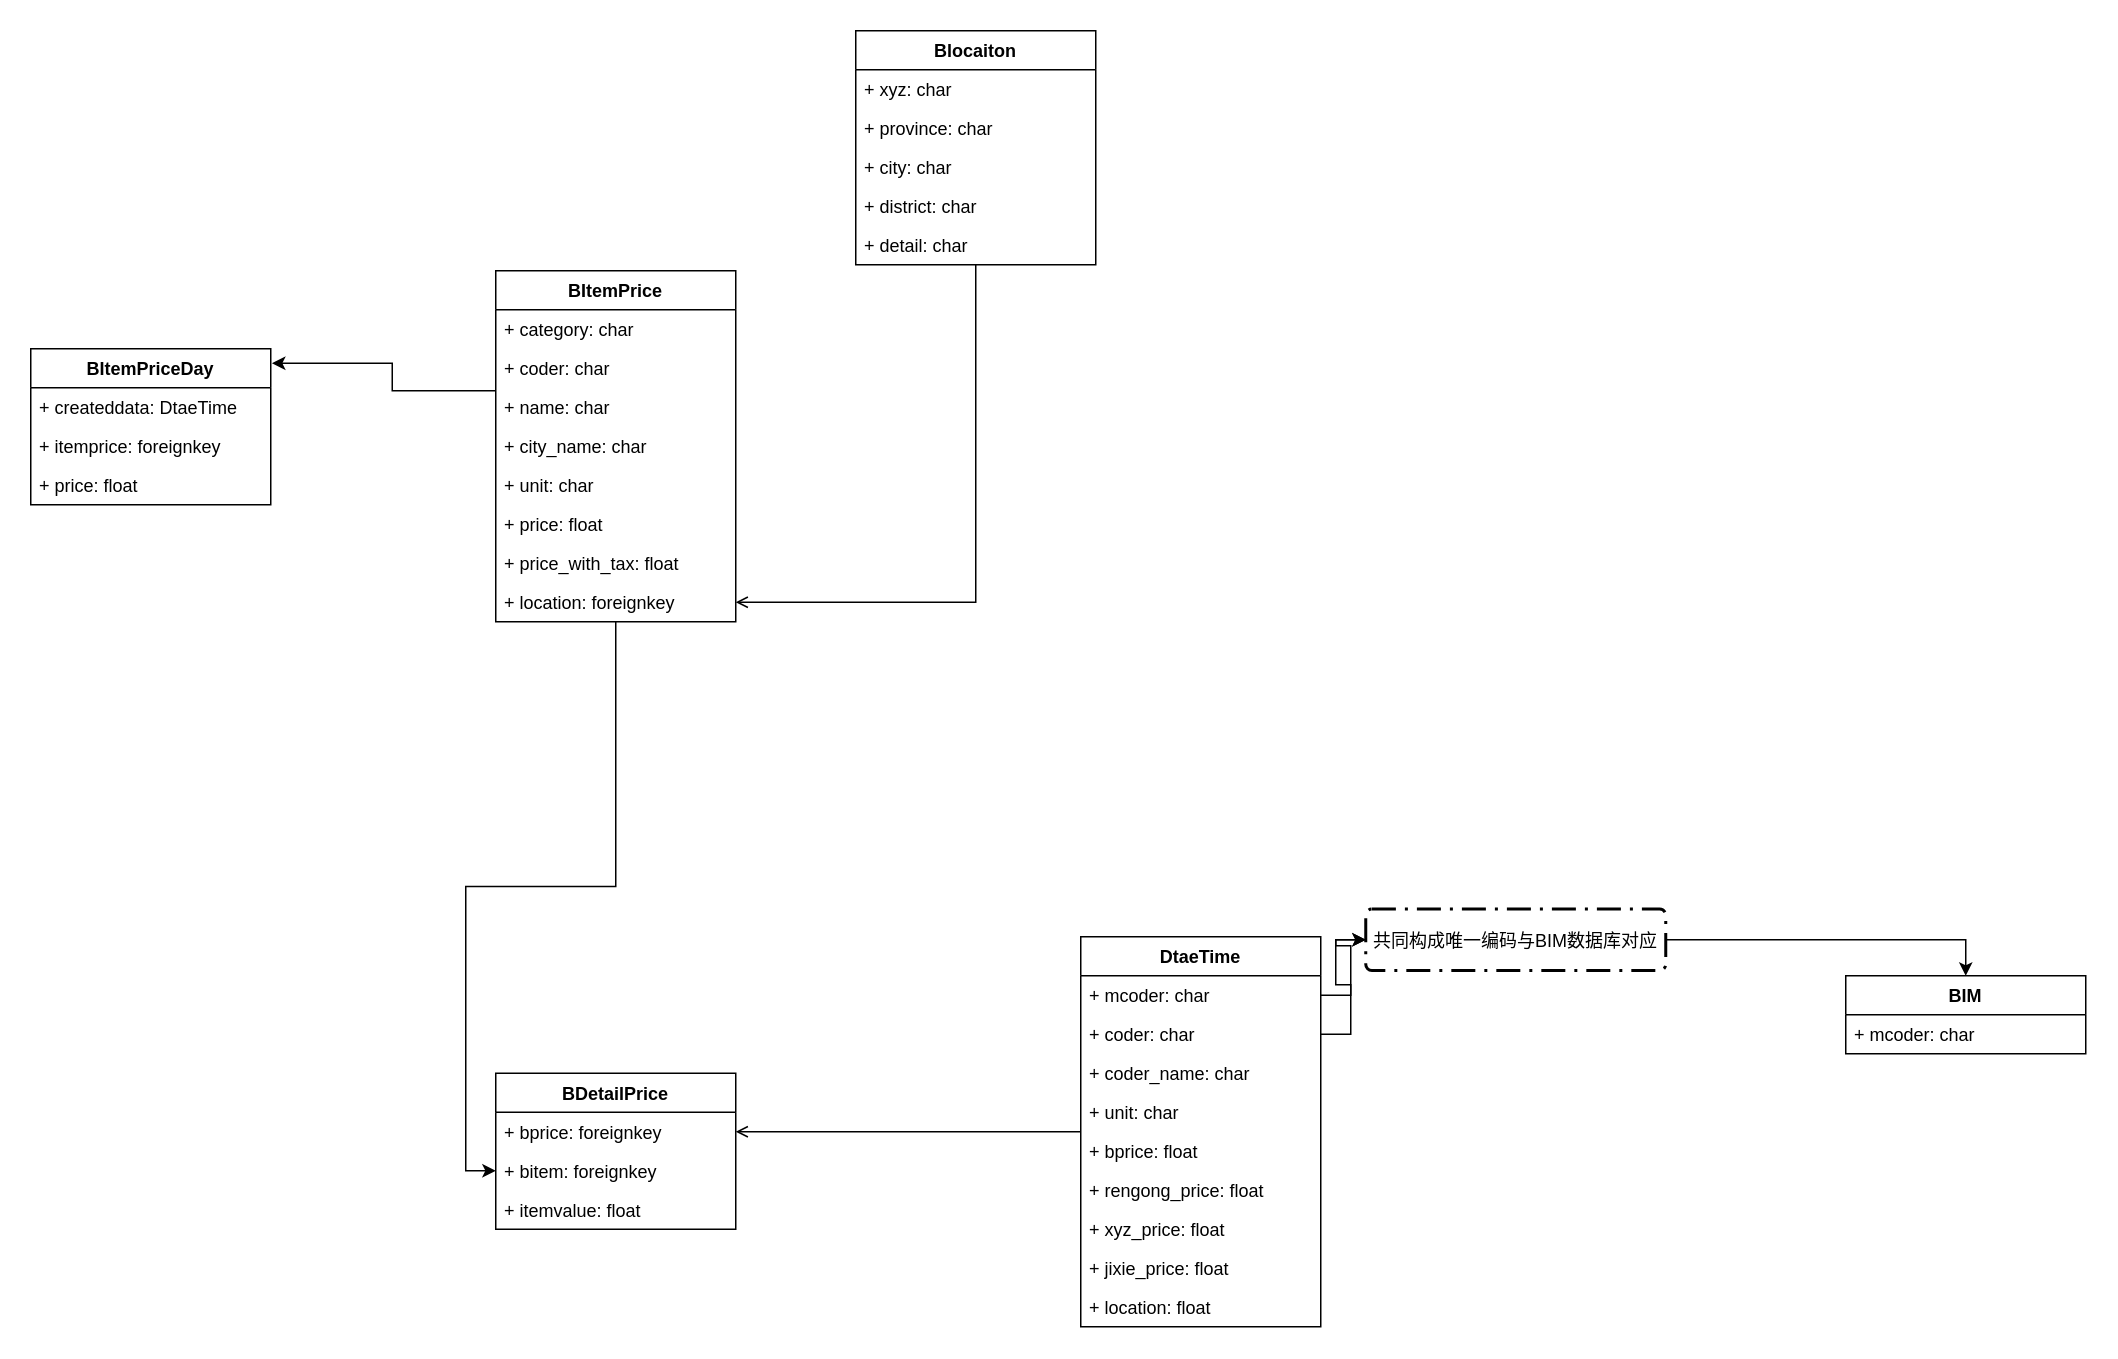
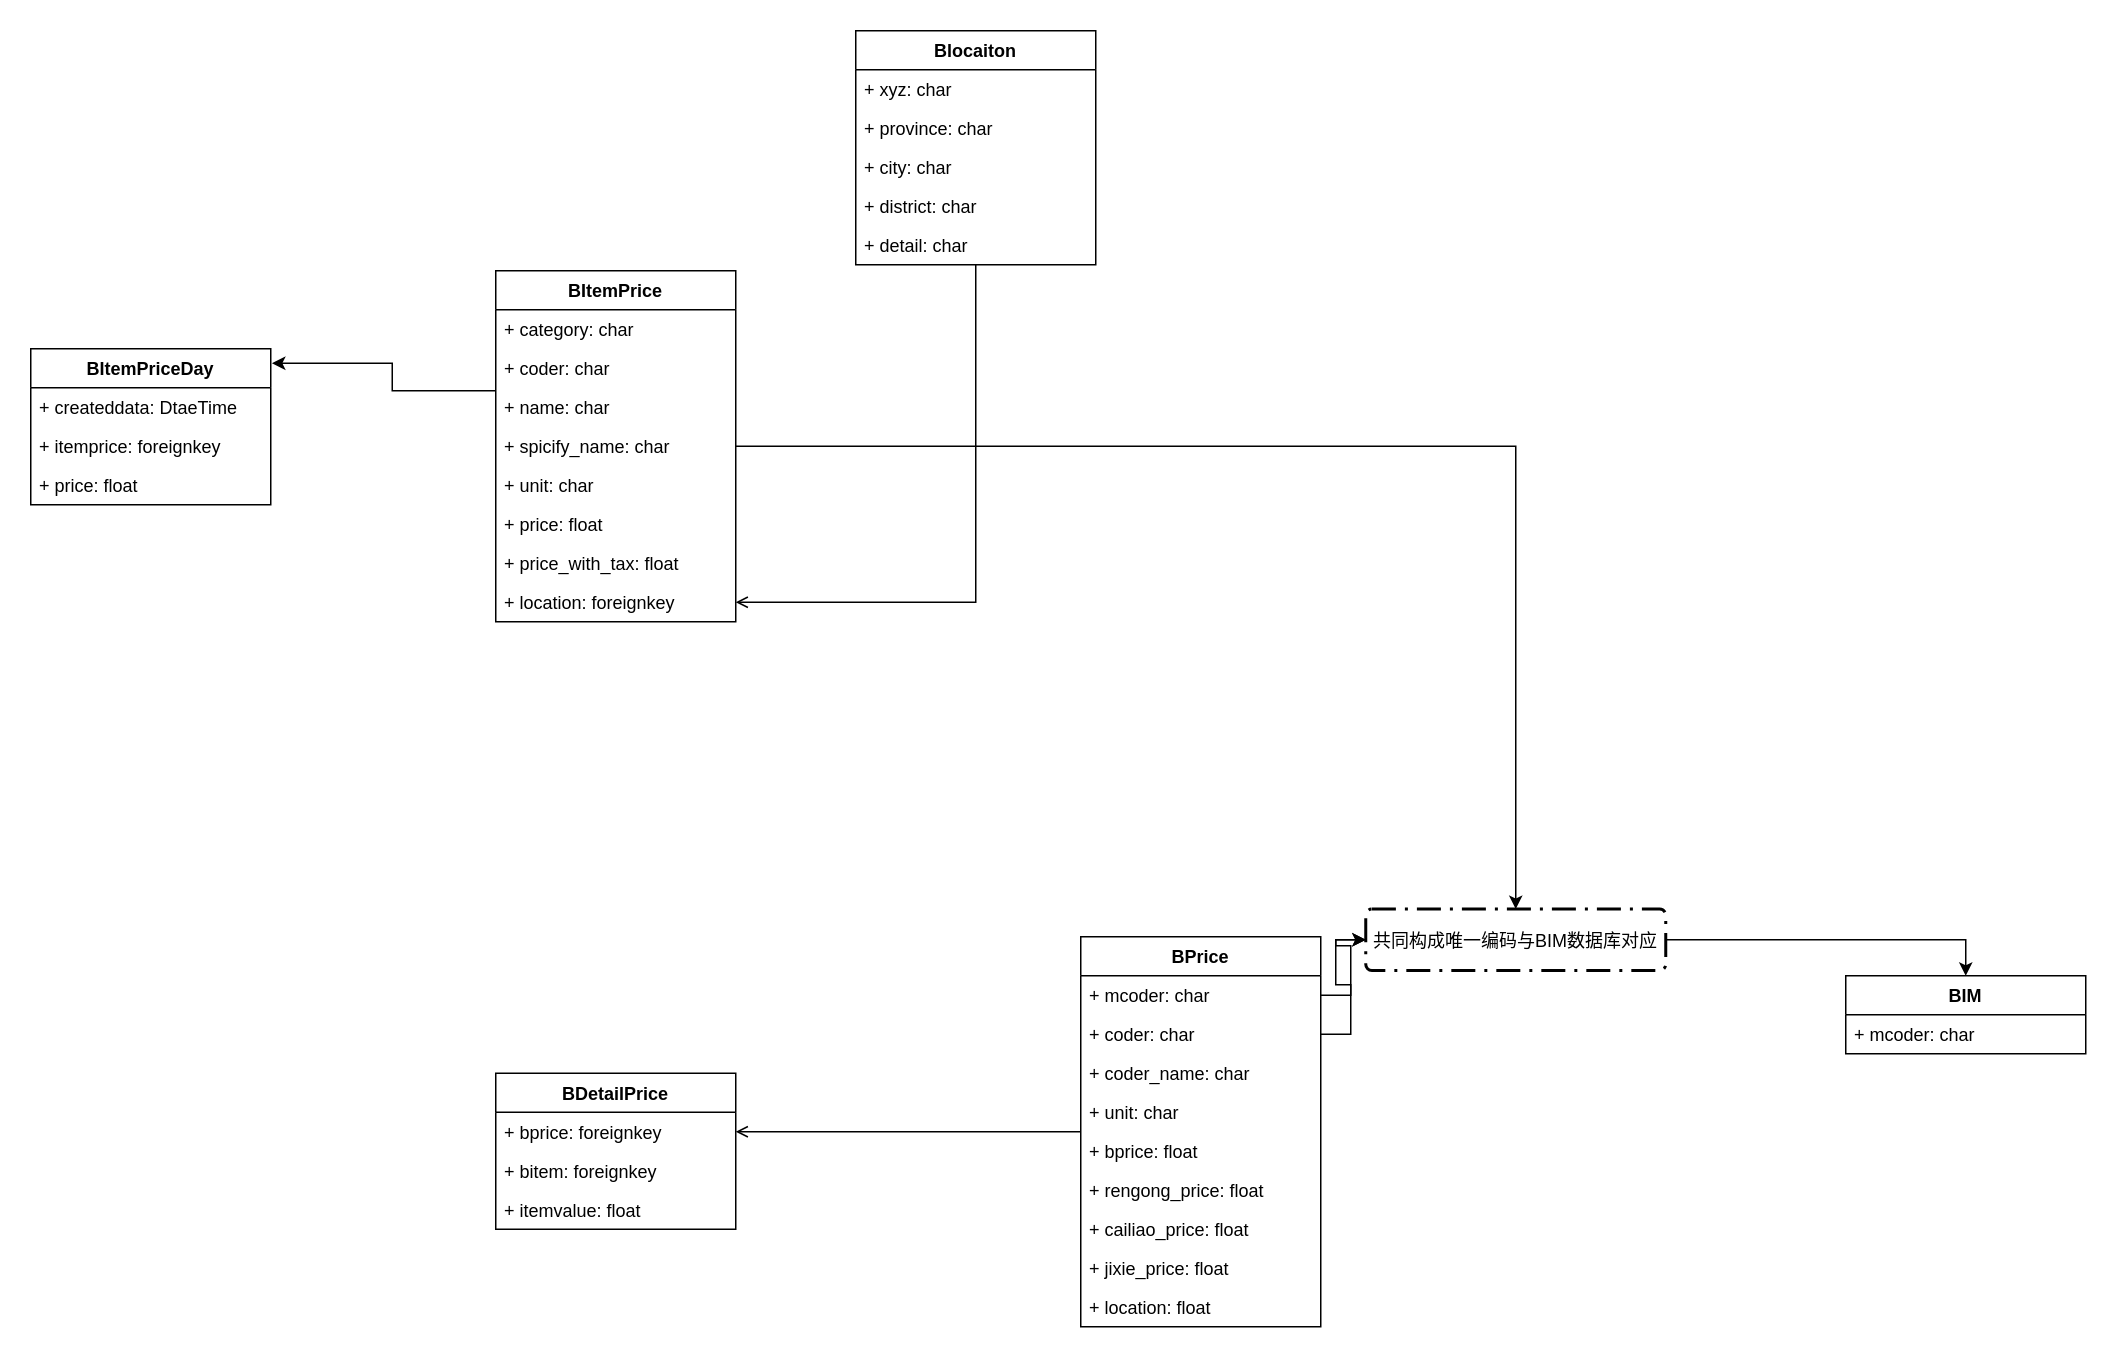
(580, 447) -> (593, 447)
(520, 887) -> (1353, 446)
(1200, 957) -> (1200, 957)
(1168, 1230) -> (1181, 1230)
